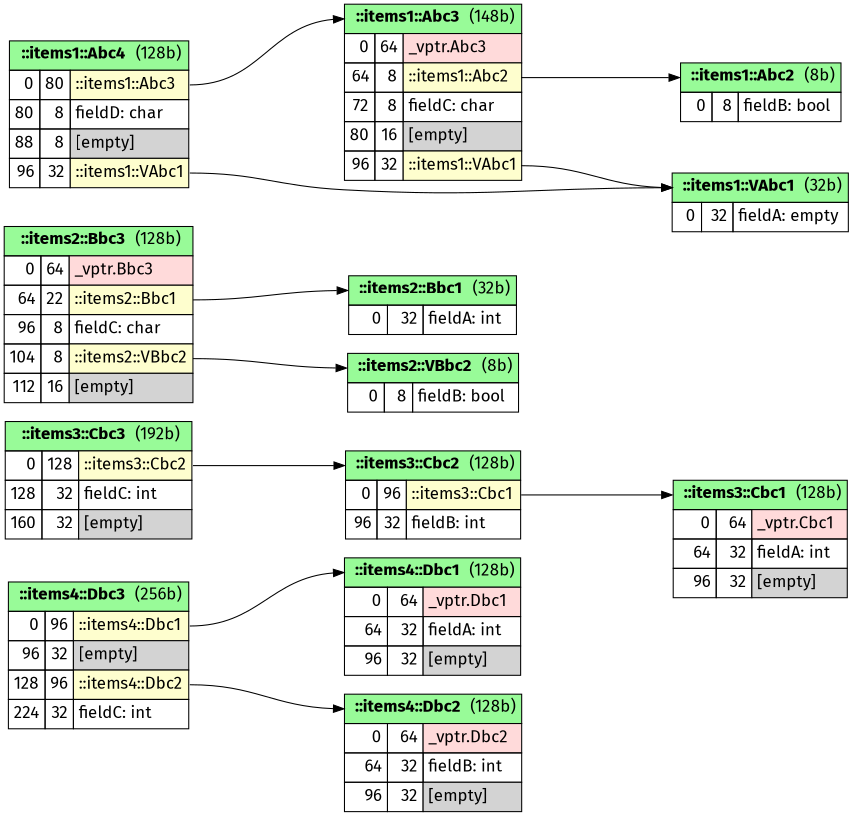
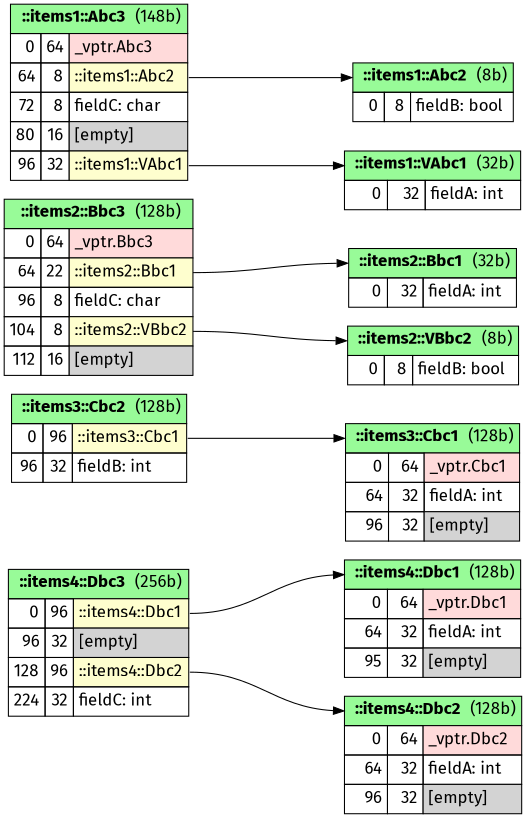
(99, 114) -> none
(789, 216) -> (467, 194)
(99, 480) -> none
(373, 660) -> (373, 662)
(466, 767) -> (465, 769)
